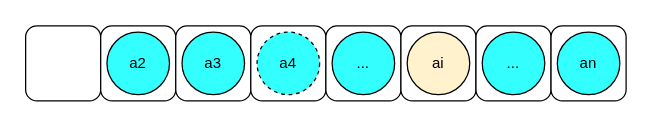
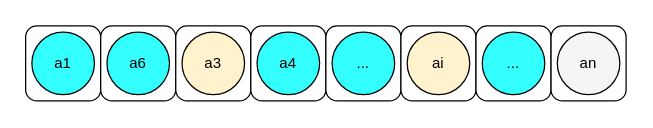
none -> (63, 63)
(138, 63) -> (138, 63)
(213, 63) -> (213, 63)
(288, 63) -> (288, 63)
(588, 63) -> (588, 63)
